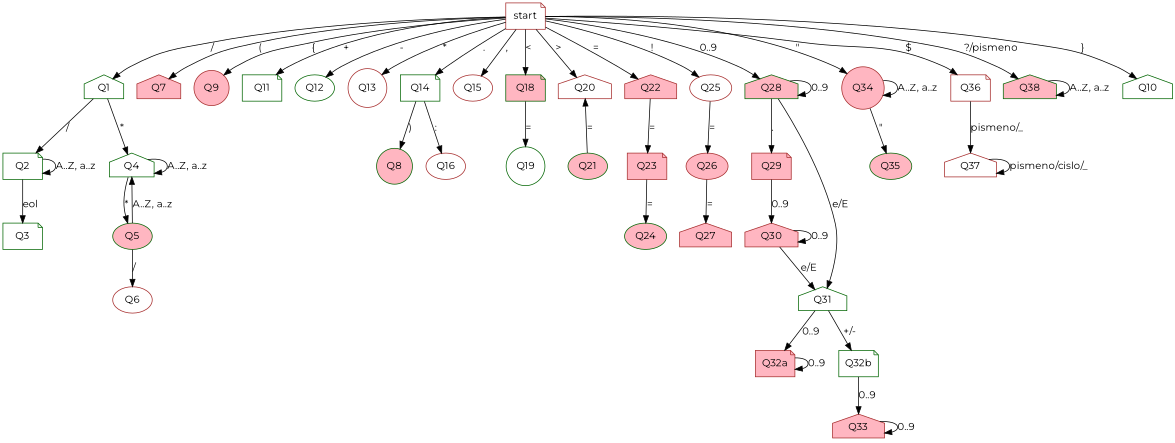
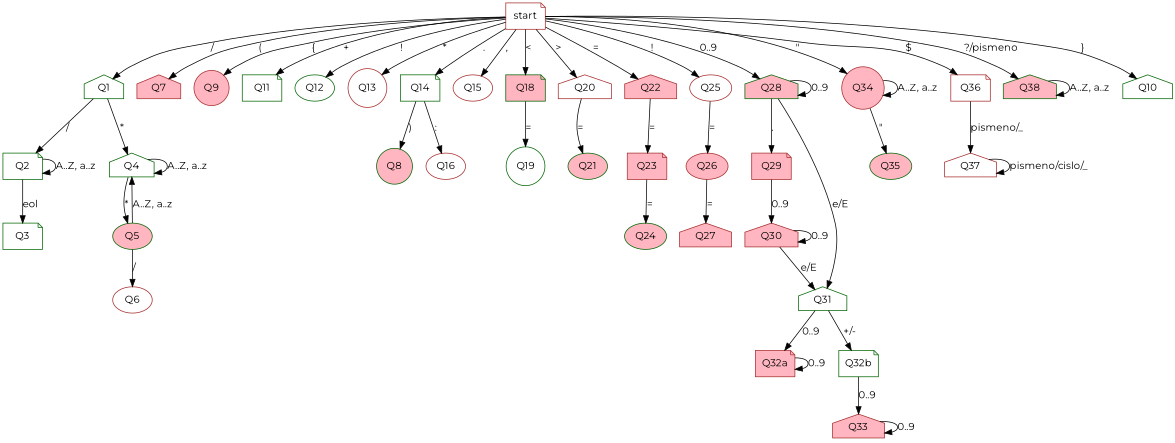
(402, 48) -> (402, 48)
(586, 130) -> (577, 122)
